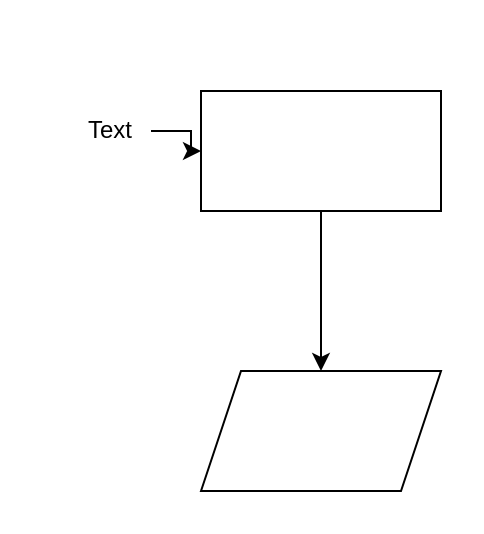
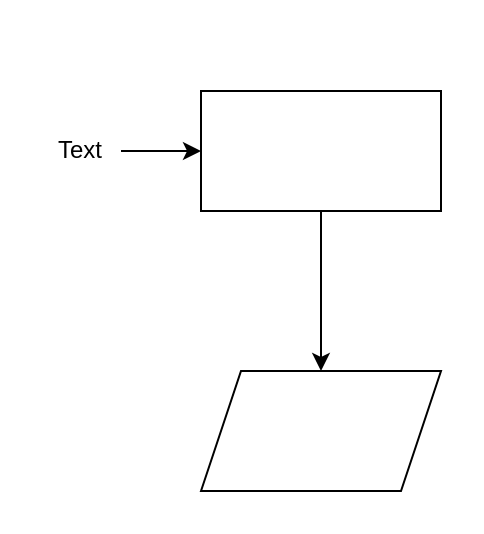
(111, 131) -> (81, 151)
